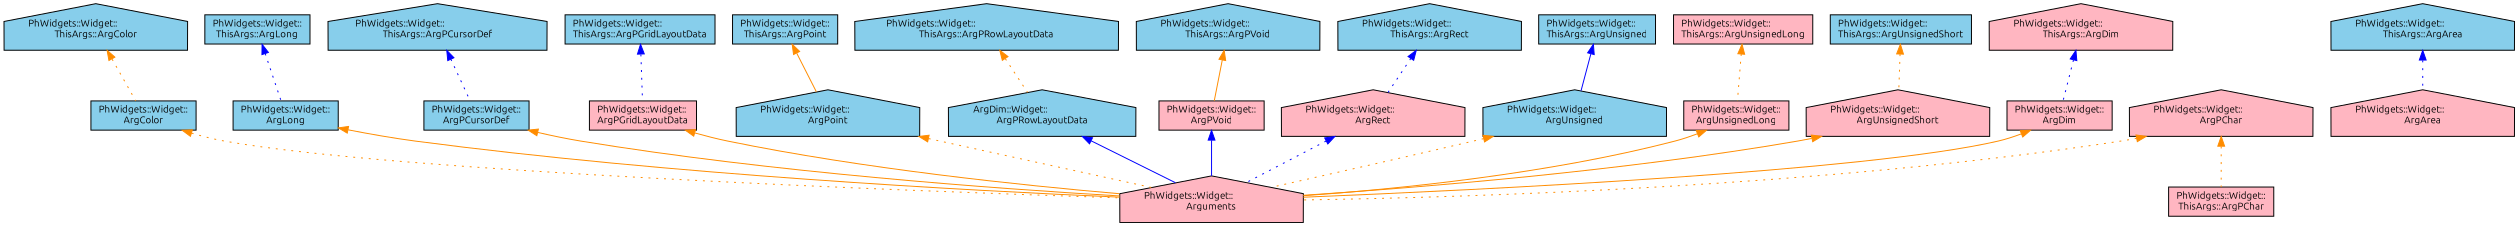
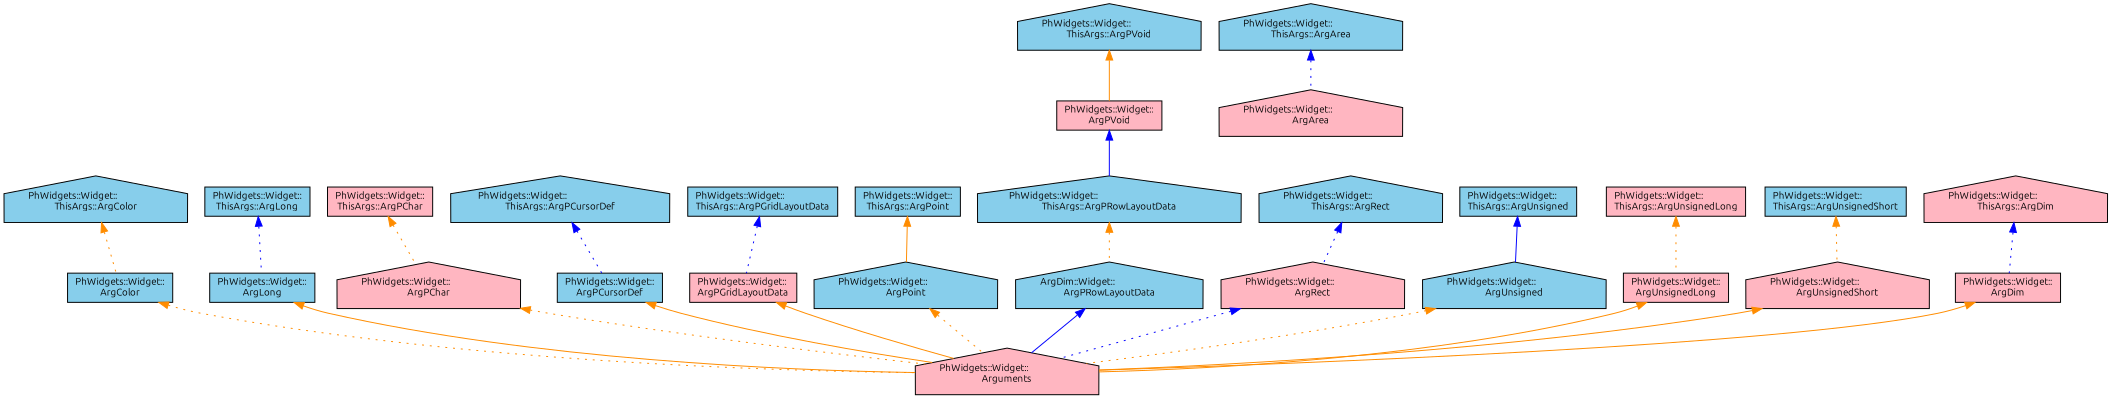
(1212, 158) -> (1109, 158)
(2221, 167) -> (404, 245)
